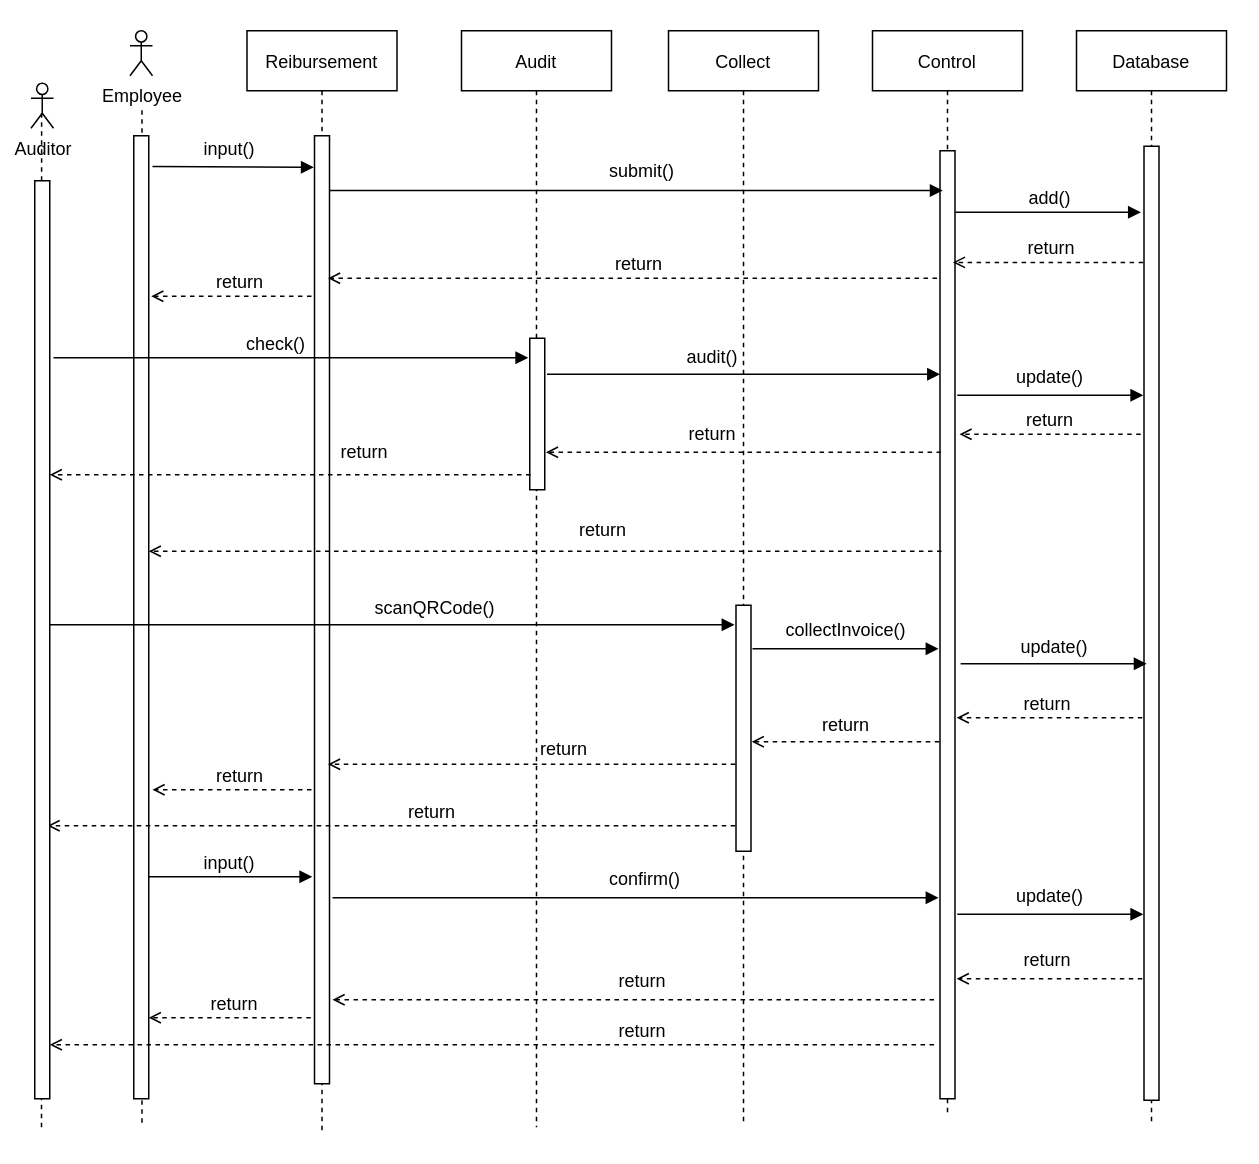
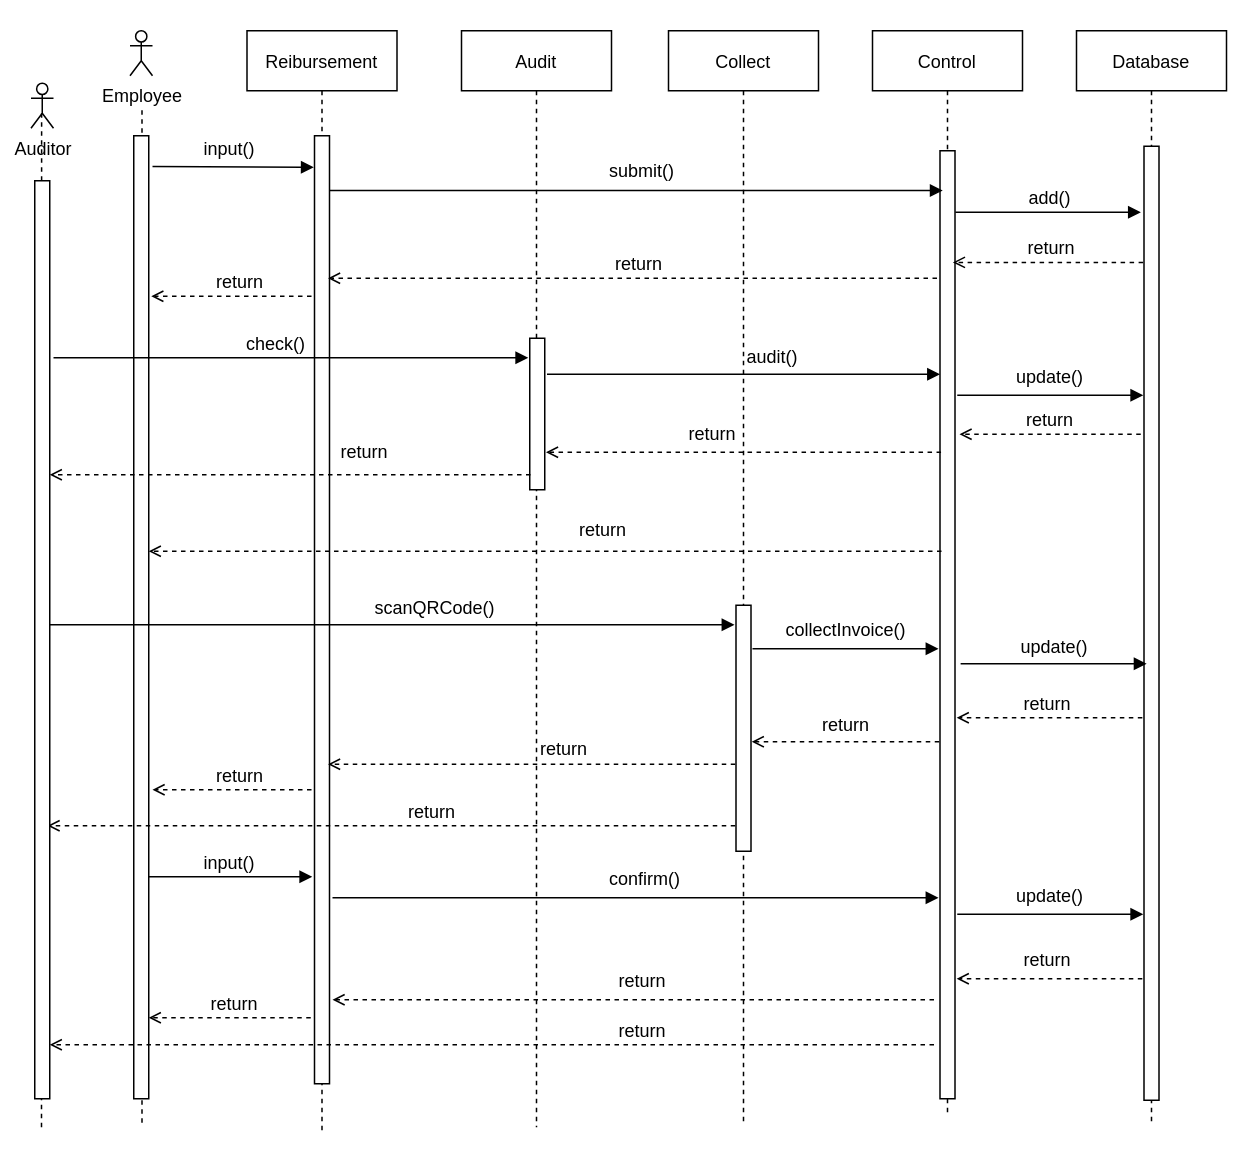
(712, 358) -> (772, 358)
